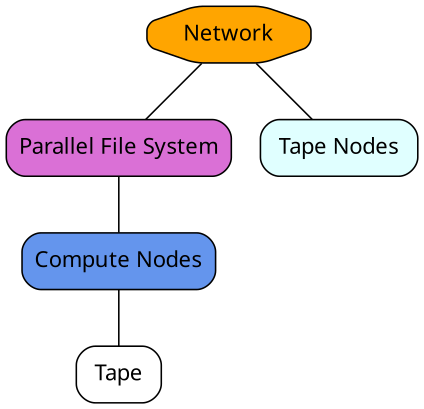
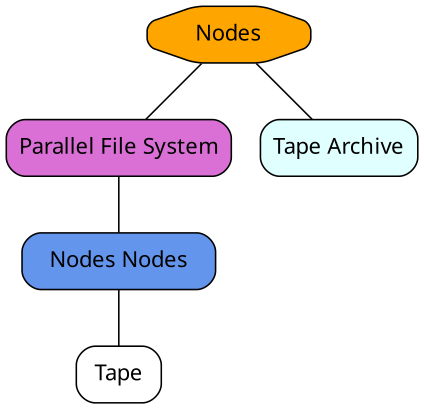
(229, 35) -> (229, 35)
(339, 148) -> (339, 148)
(119, 261) -> (119, 261)
